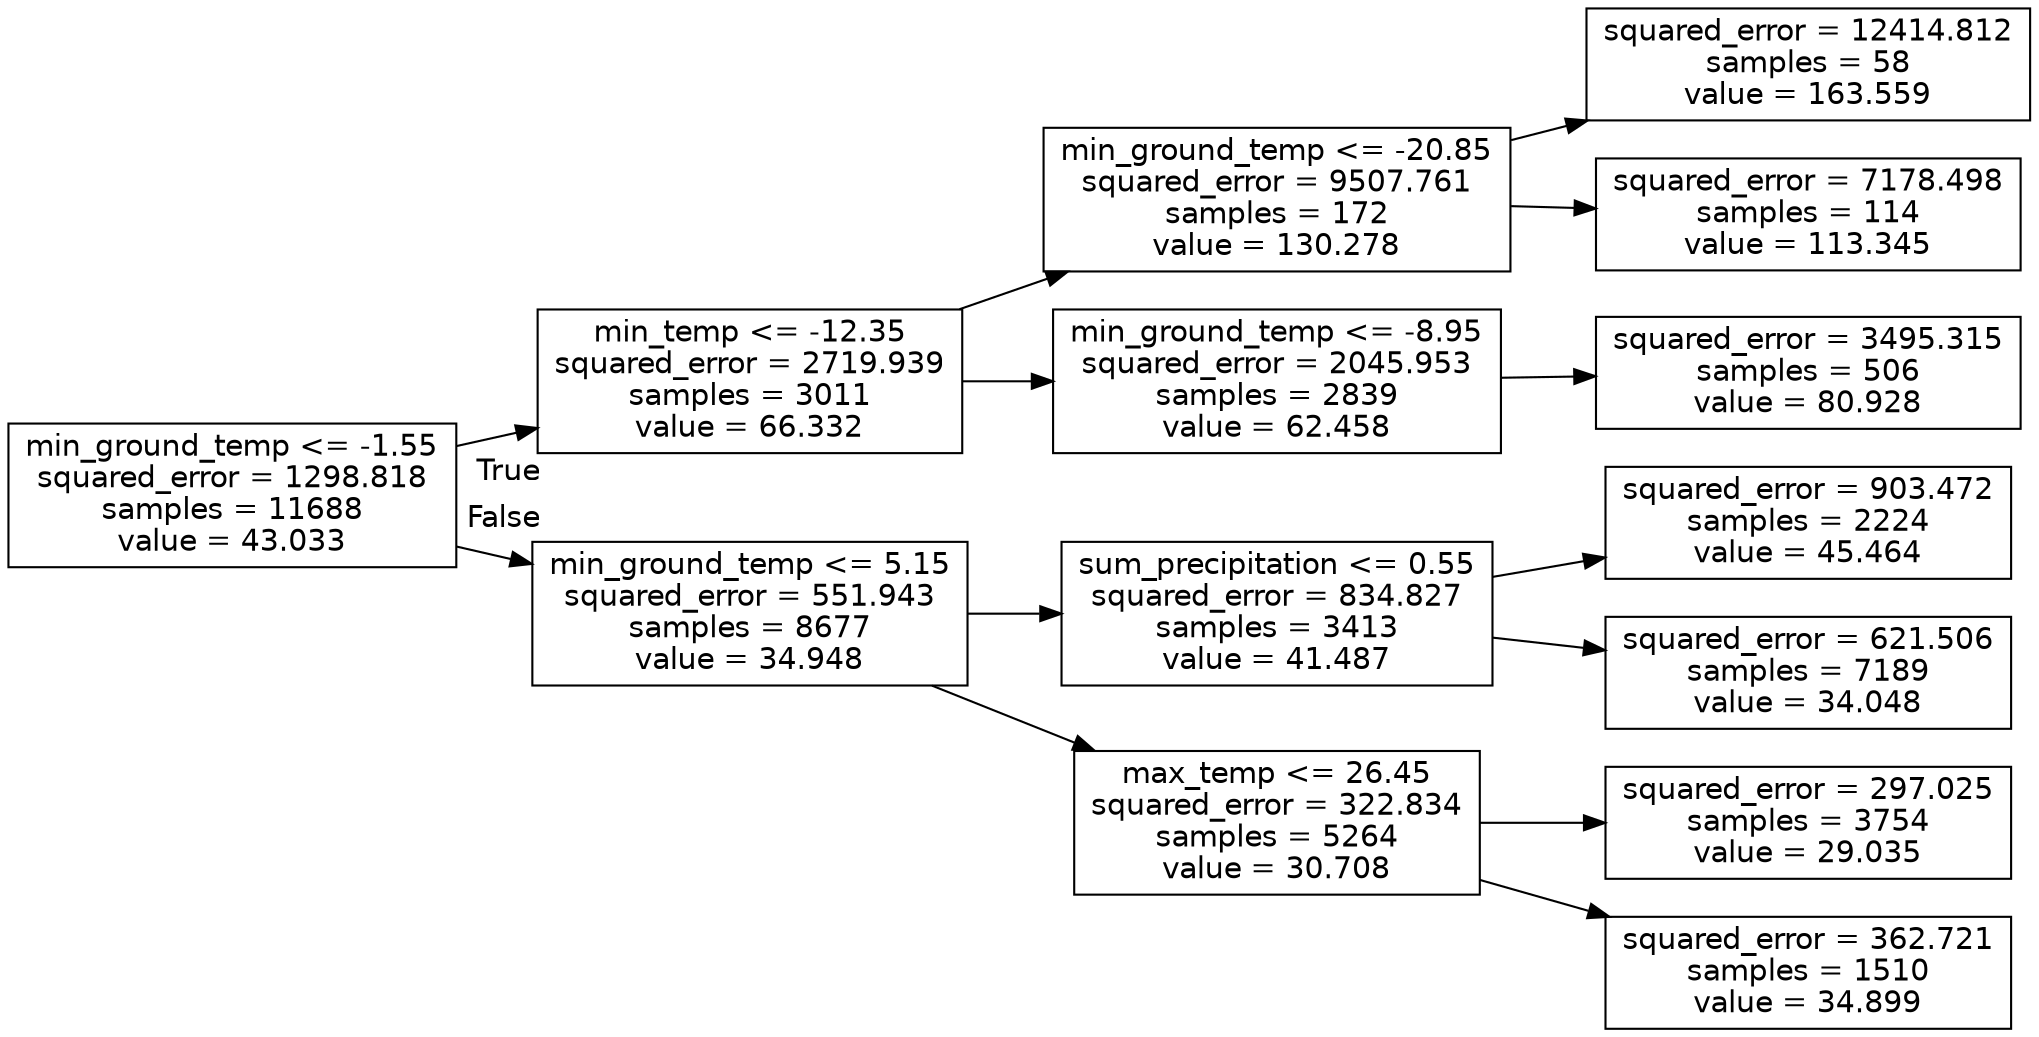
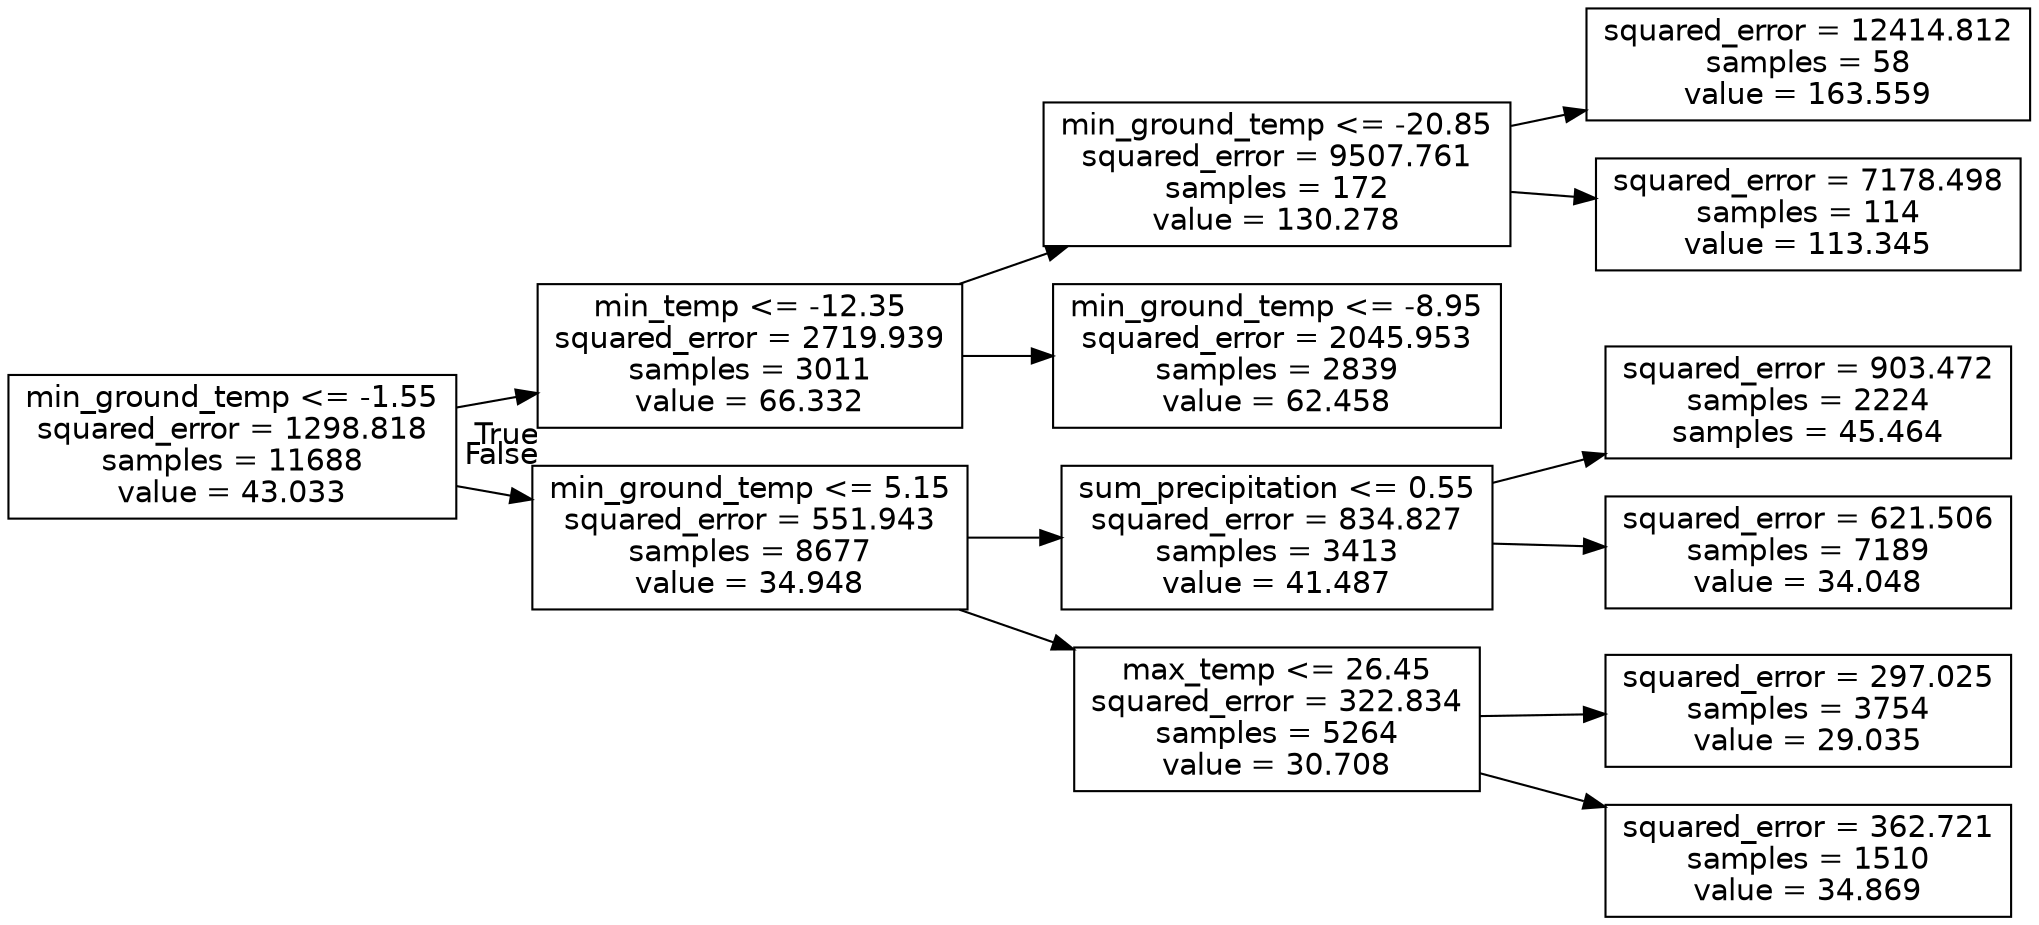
(1808, 373) -> none
(1808, 523) -> (1808, 402)
(1808, 973) -> (1808, 861)
